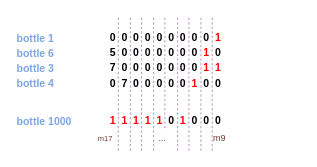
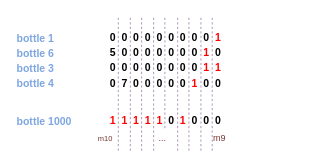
(165, 68) -> (165, 68)
(105, 138) -> (105, 138)
